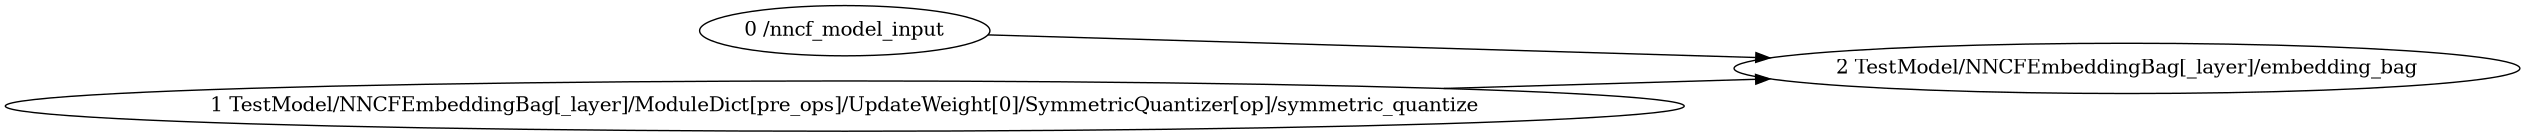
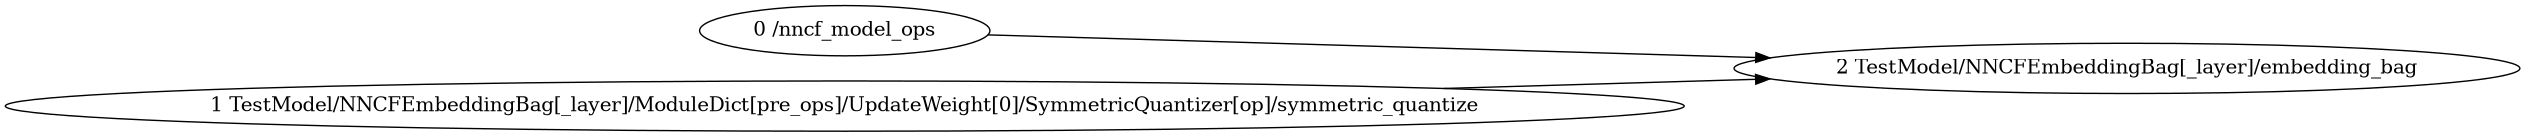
(845, 31) -> (845, 31)
